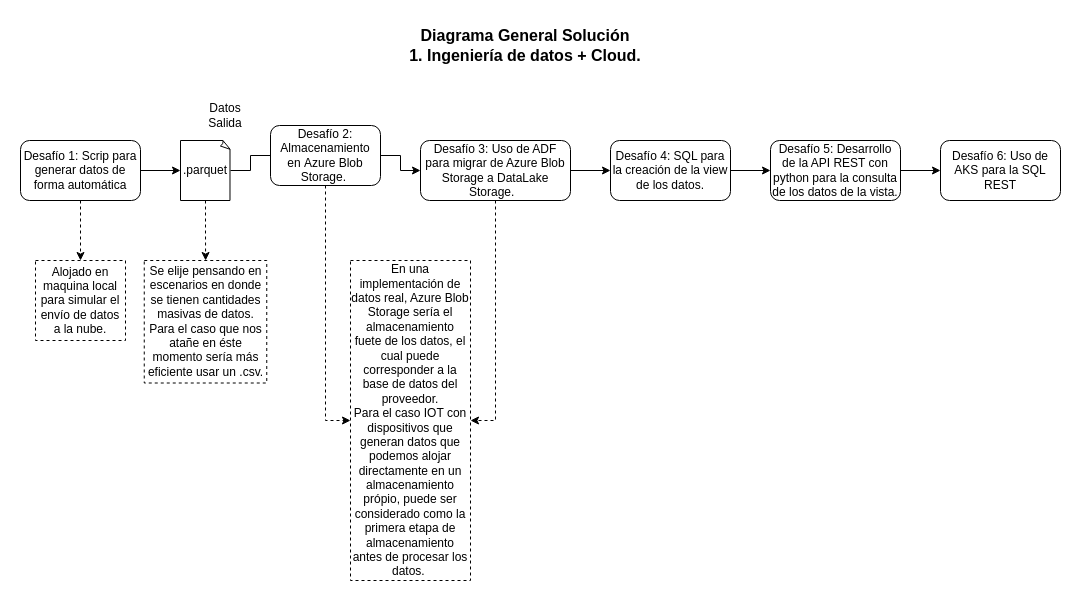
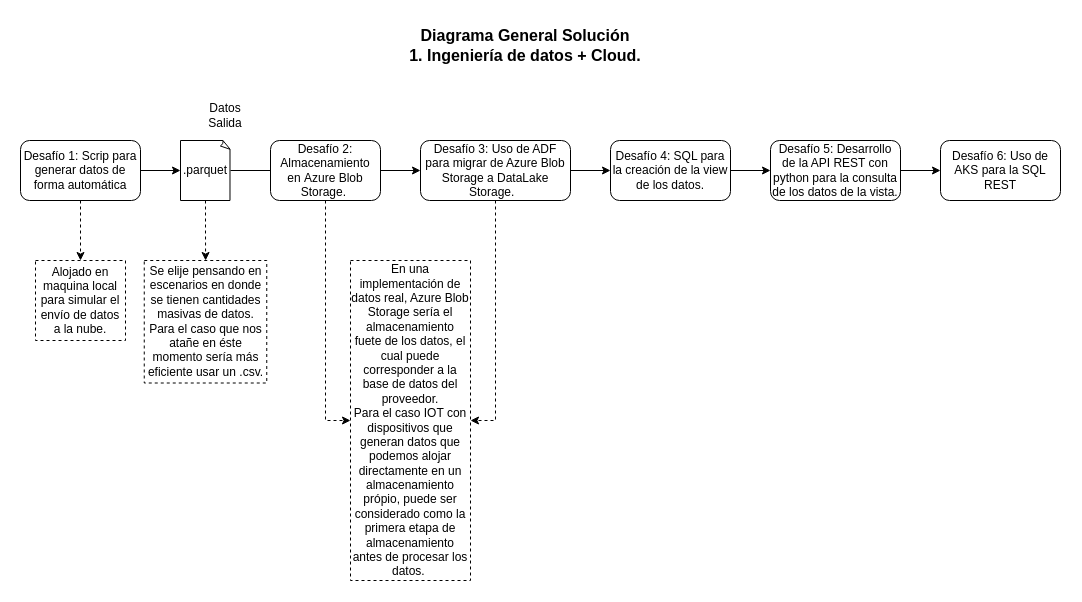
(326, 156) -> (326, 171)
